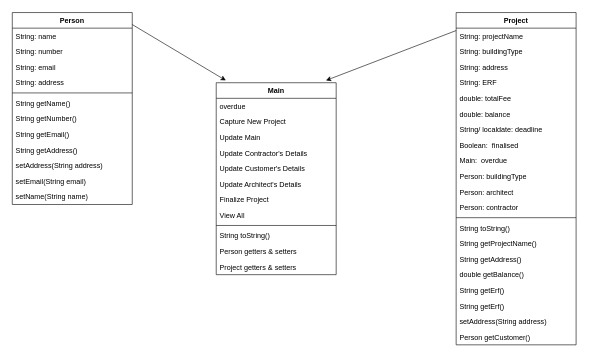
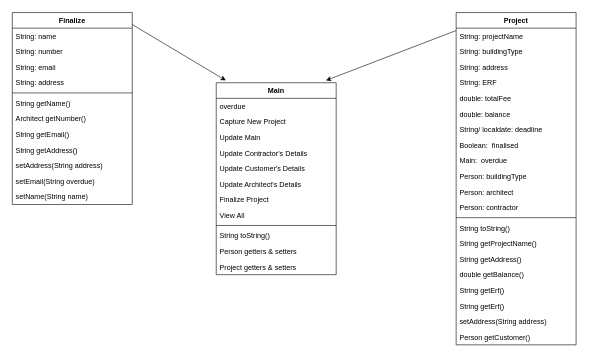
(72, 20) -> (72, 20)
(50, 119) -> (56, 119)
(54, 181) -> (60, 181)
